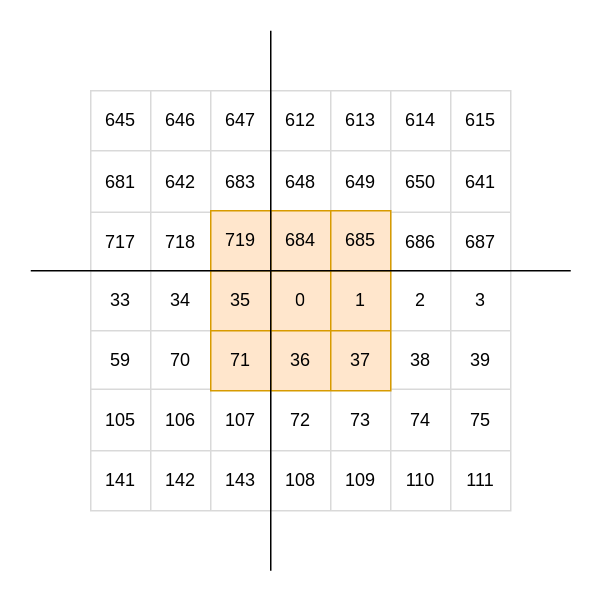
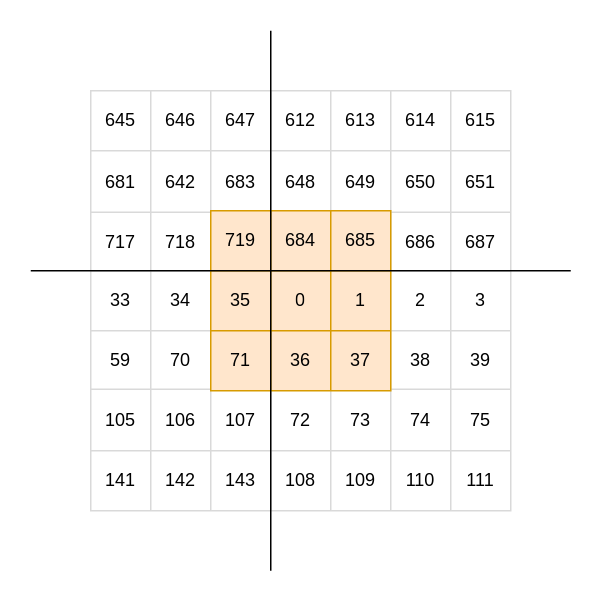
(481, 182) -> (481, 182)
